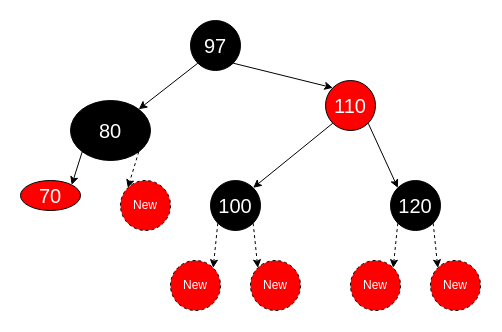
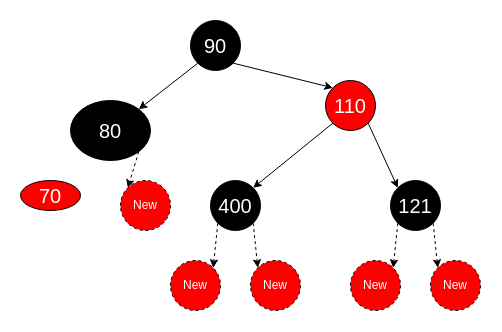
(216, 46) -> (216, 46)
(78, 165) -> none
(236, 206) -> (236, 206)
(416, 206) -> (416, 206)
